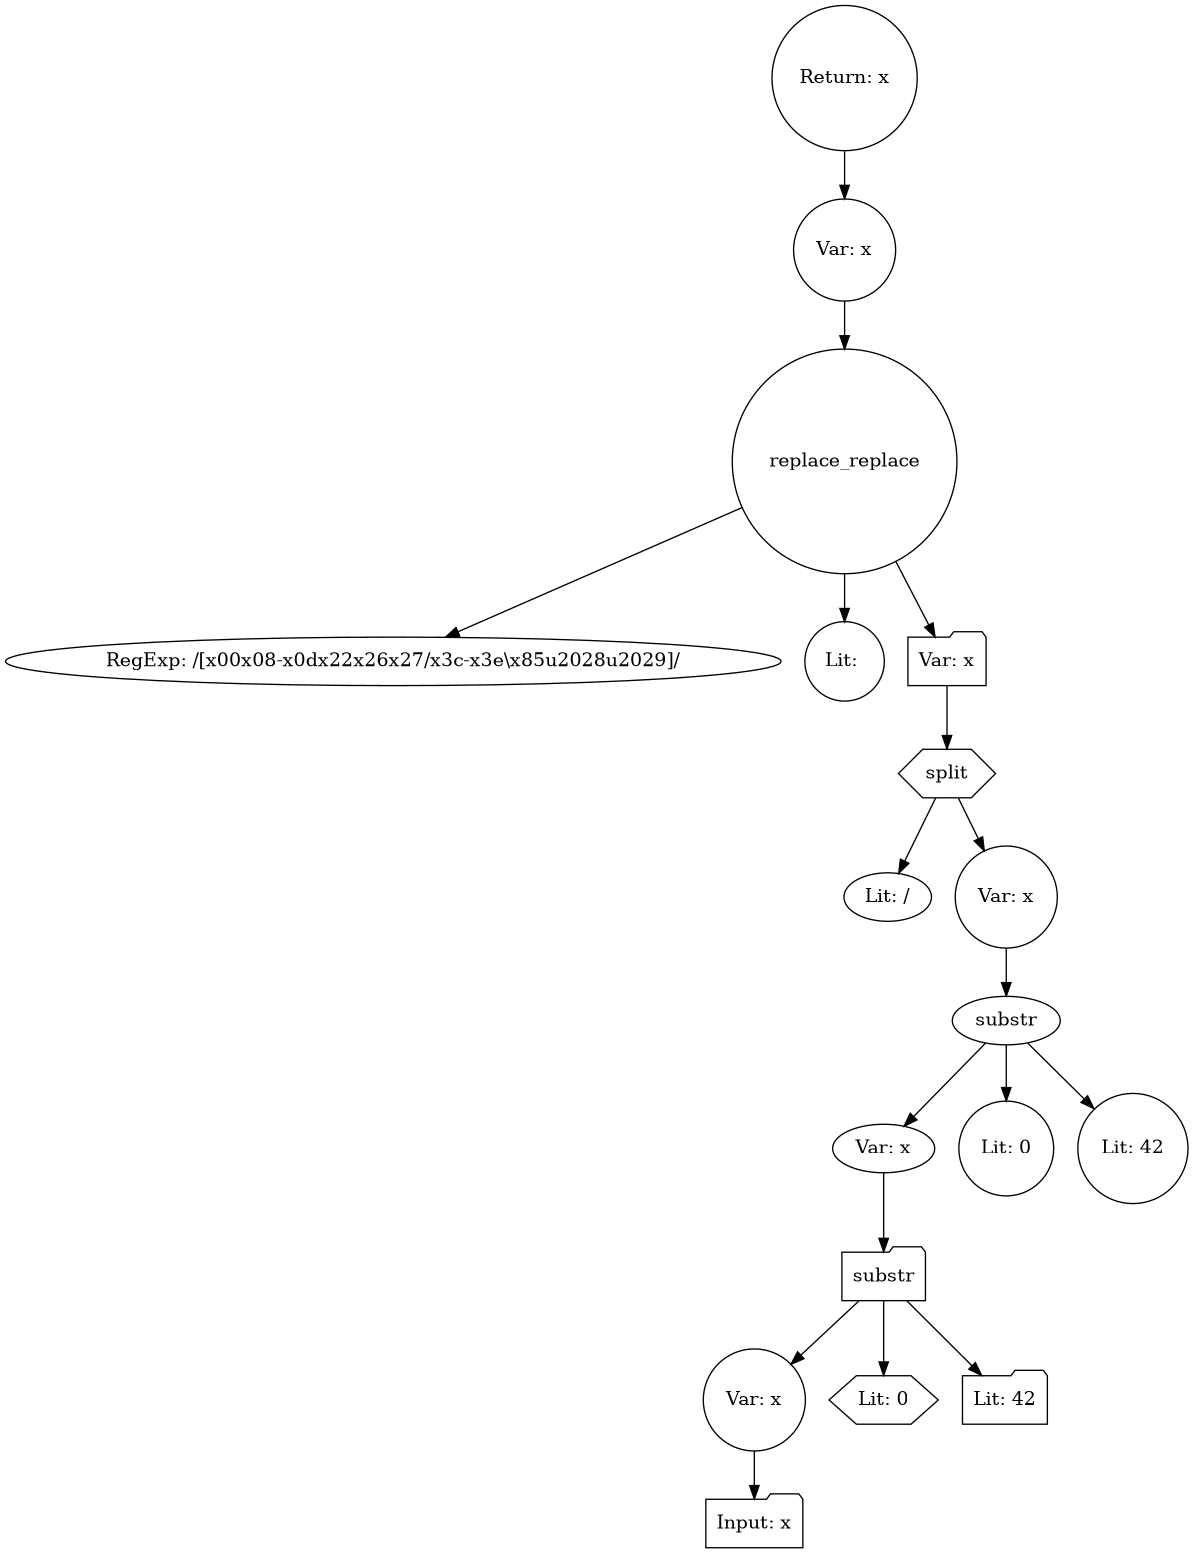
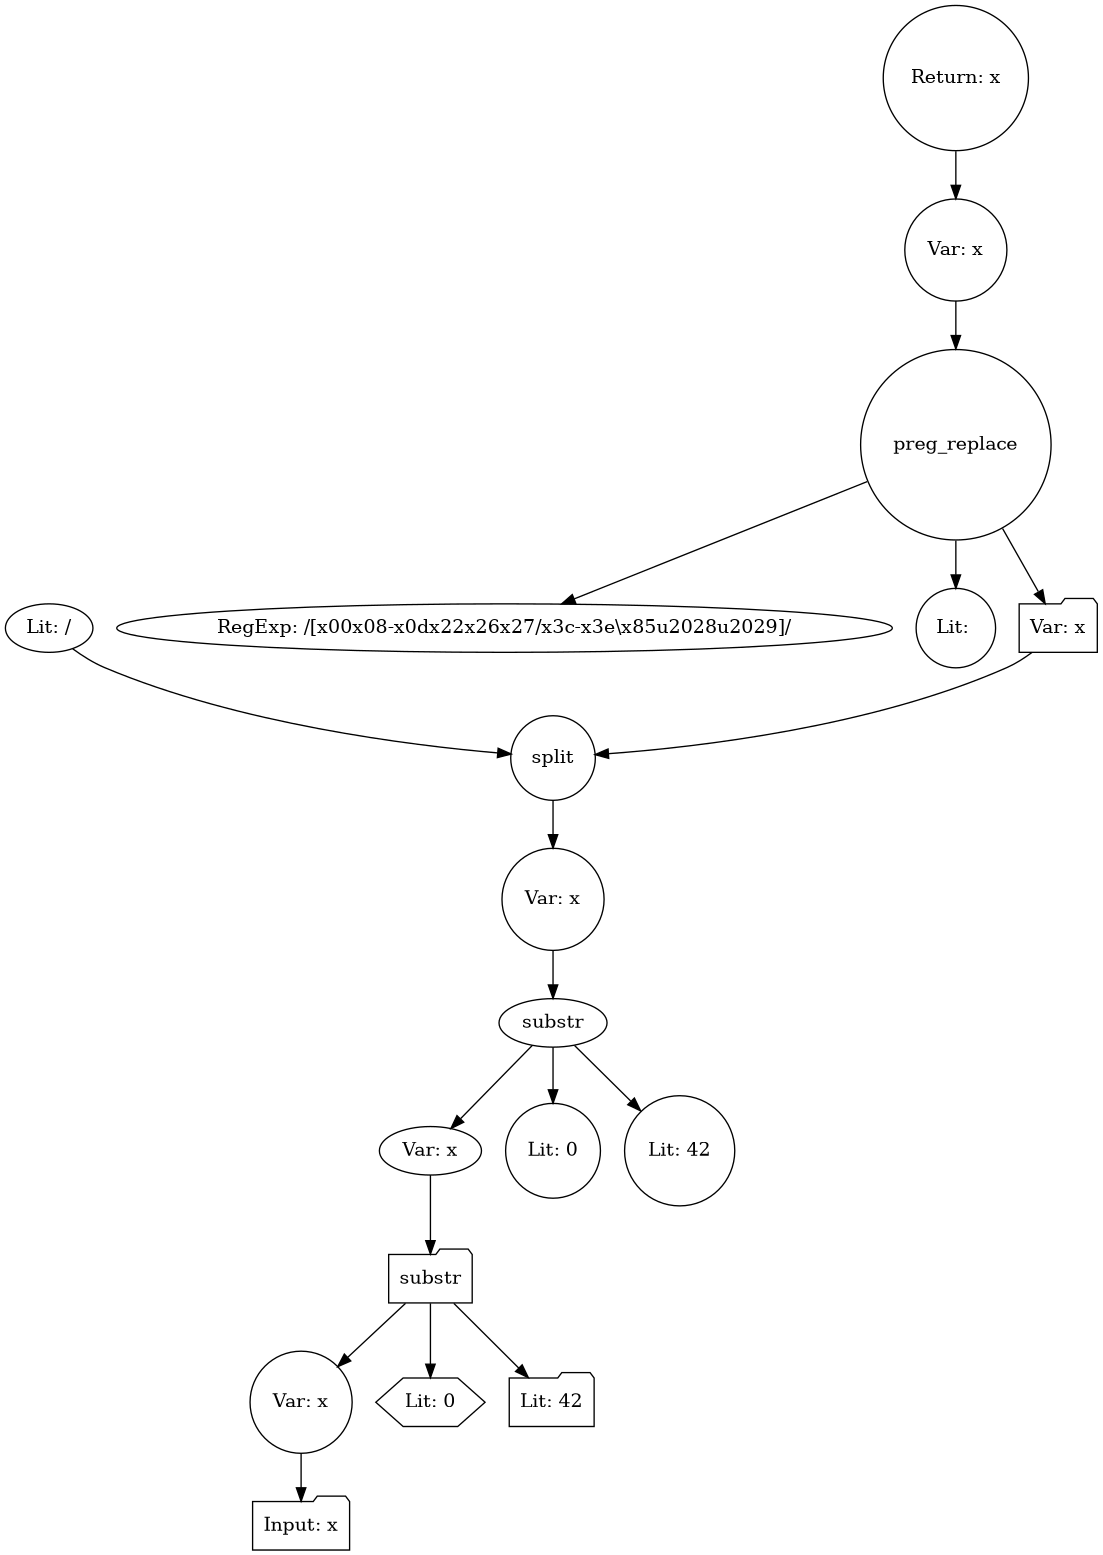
(845, 461) -> (956, 445)
(947, 773) -> (553, 758)
(920, 829) -> (280, 720)
